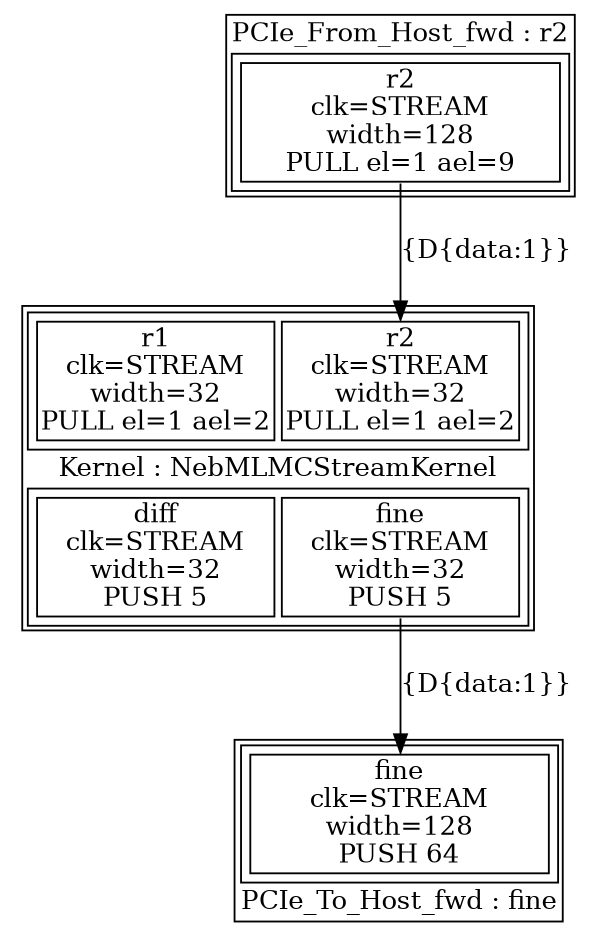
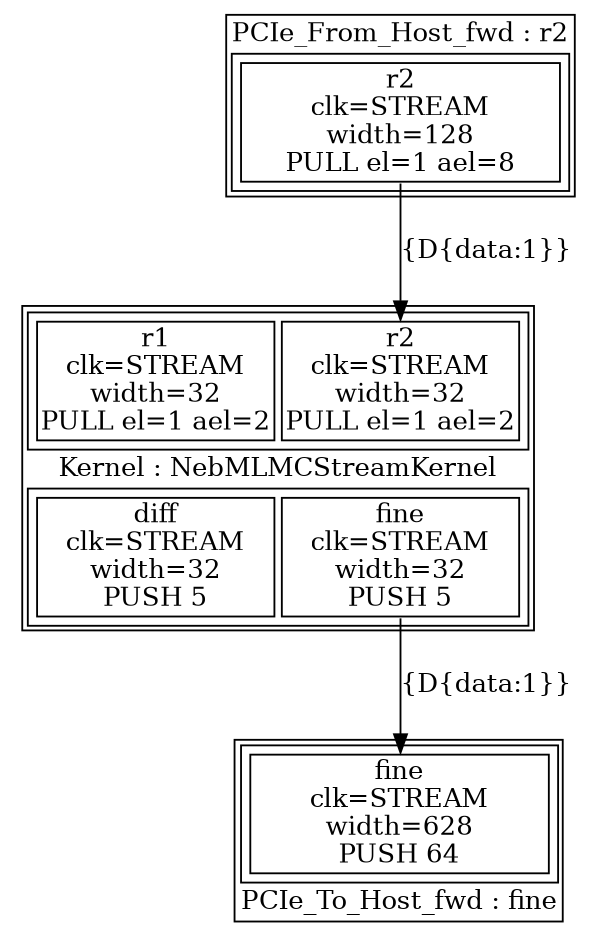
(400, 163) -> (400, 163)
(400, 827) -> (400, 827)
